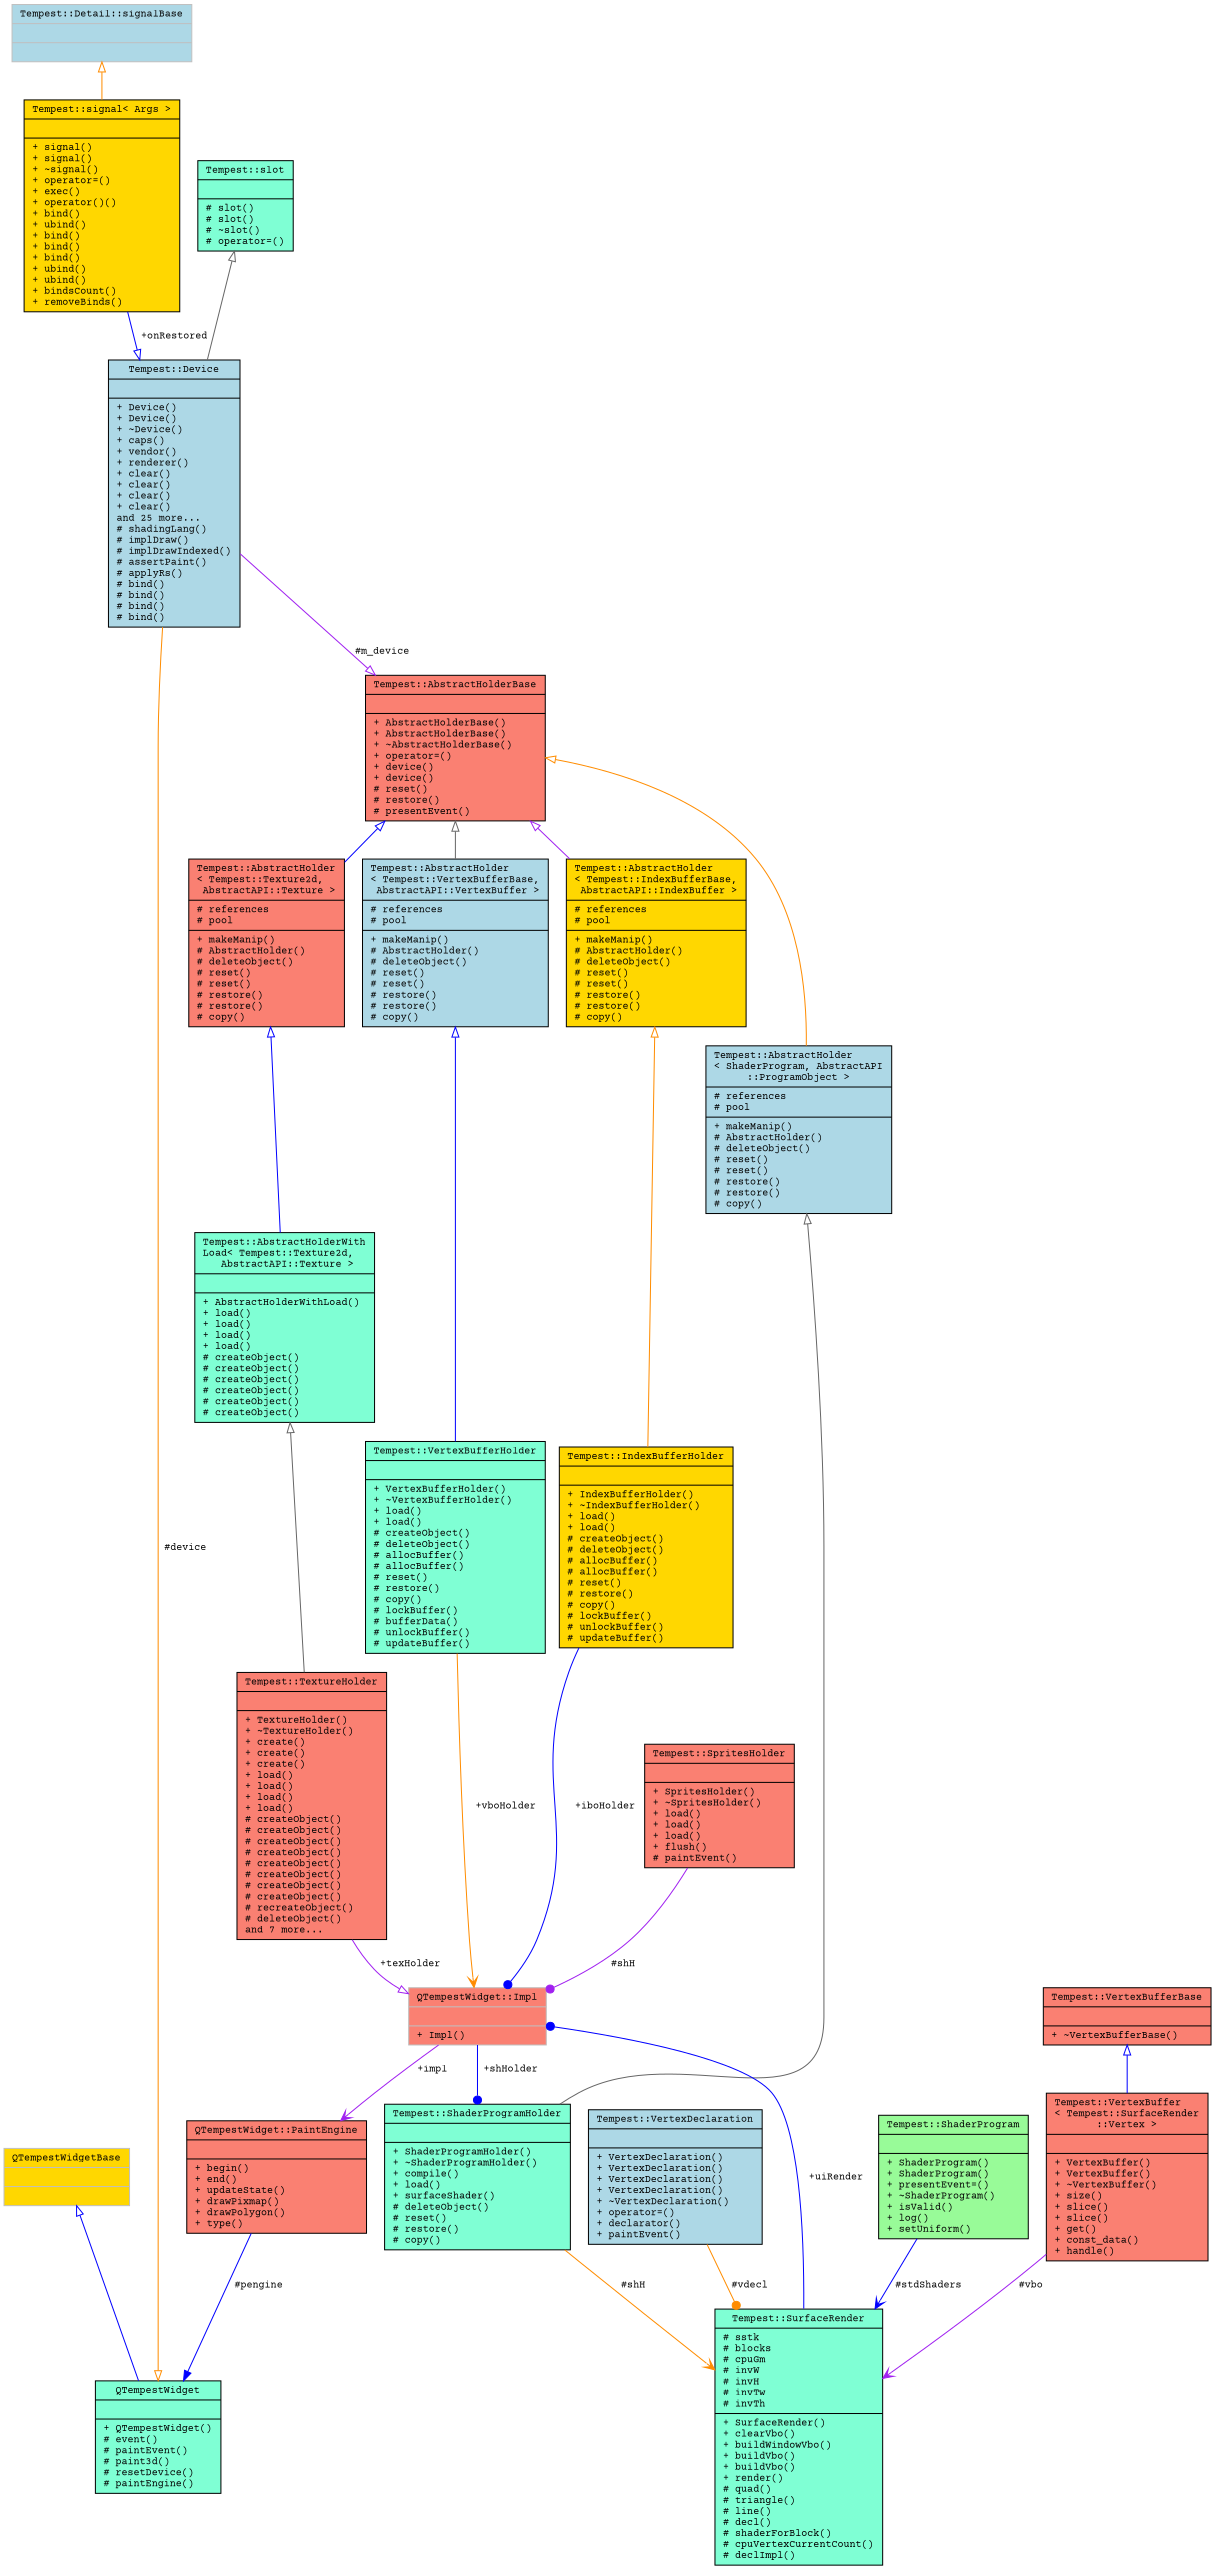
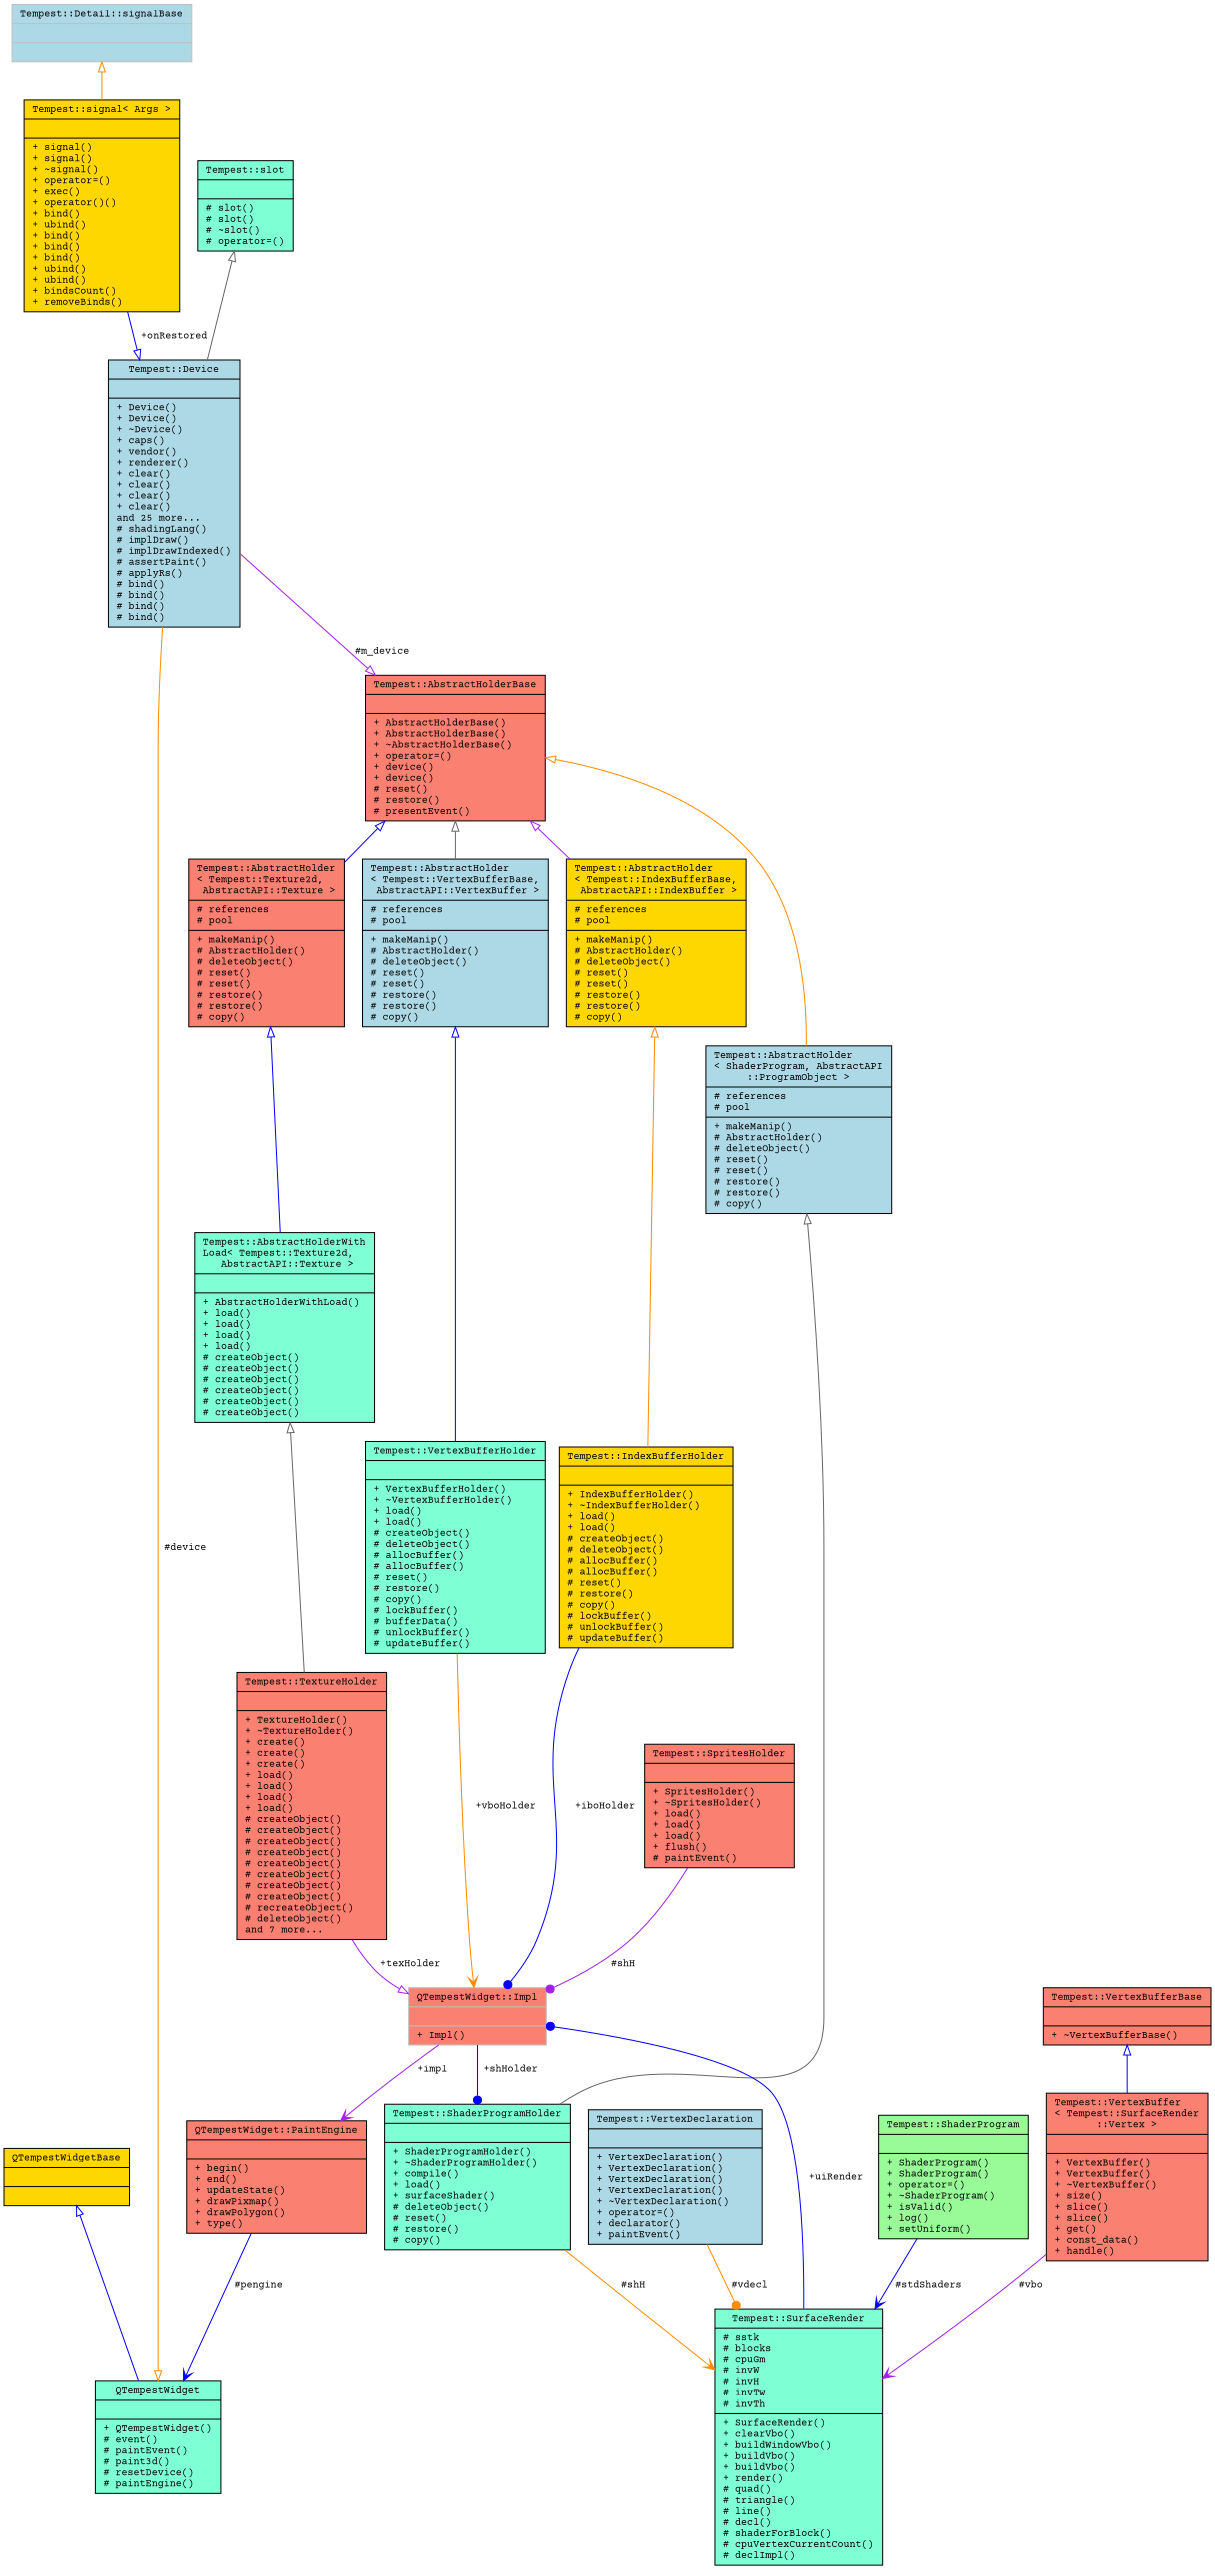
(67, 2177) -> (67, 2177)
(938, 2185) -> (926, 2185)
(219, 2303) -> (219, 2303)
